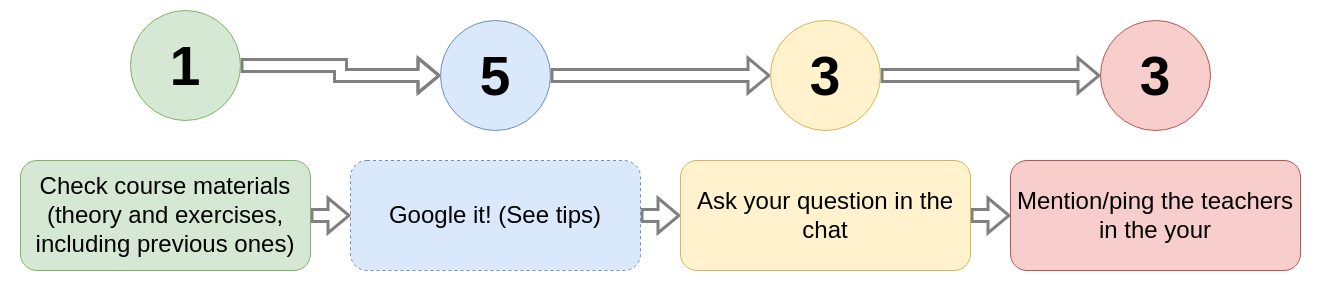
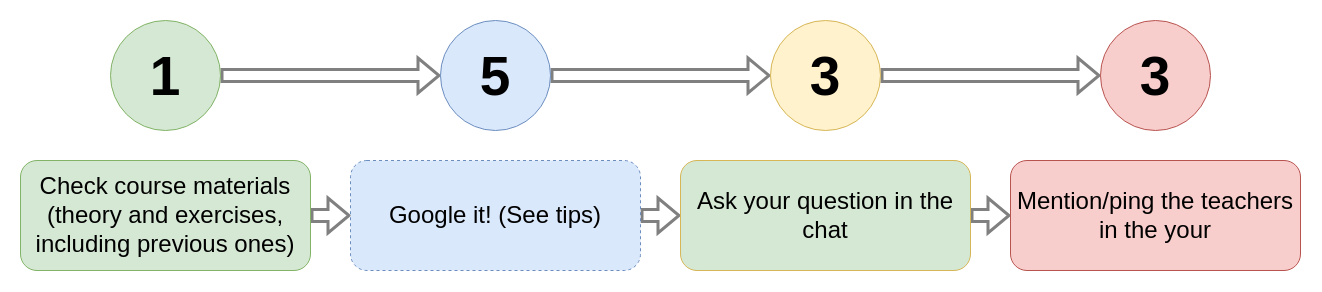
(186, 66) -> (166, 76)
(826, 216) -> (826, 216)
